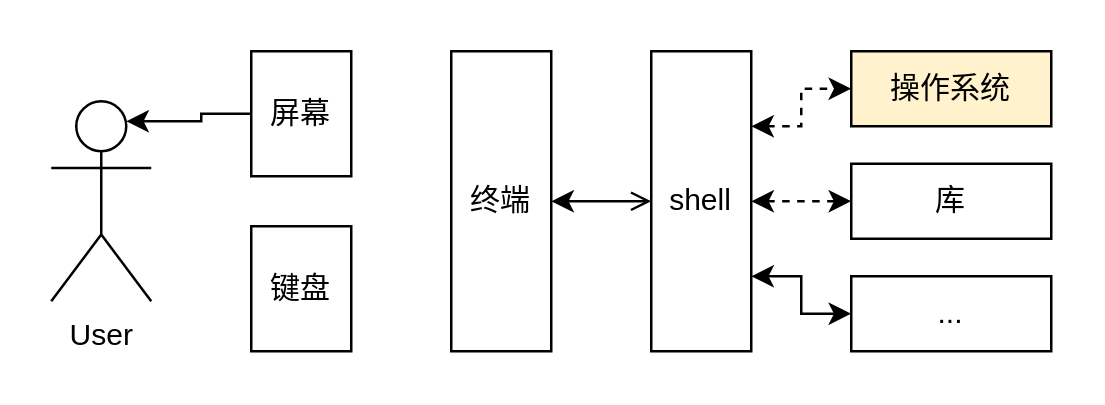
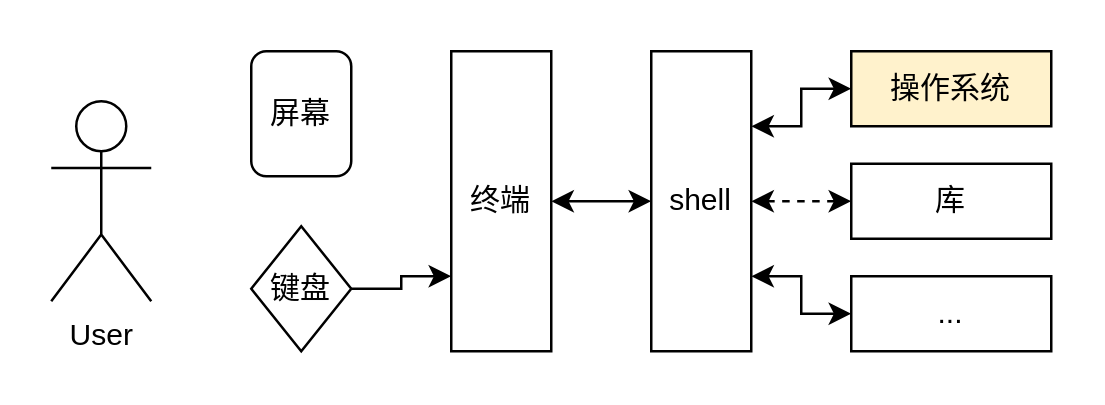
(801, 105) -> (801, 105)
(301, 114) -> (301, 114)
(200, 121) -> none
(637, 201) -> (633, 201)
(301, 289) -> (301, 289)
none -> (399, 289)
